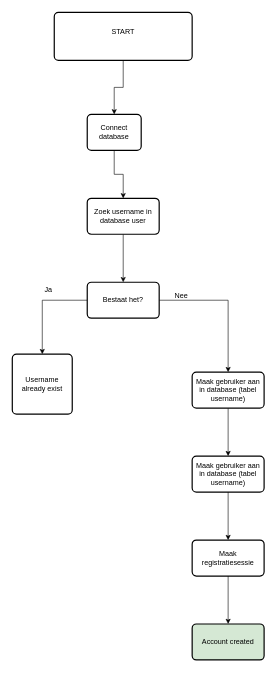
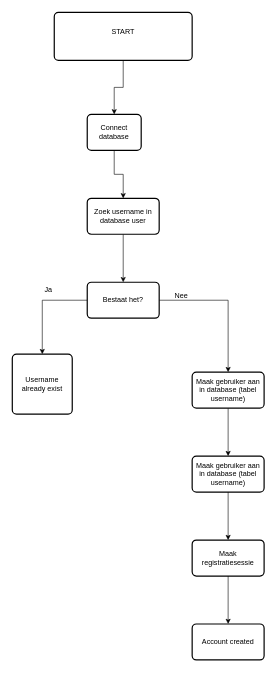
(228, 642) -> (228, 642)
